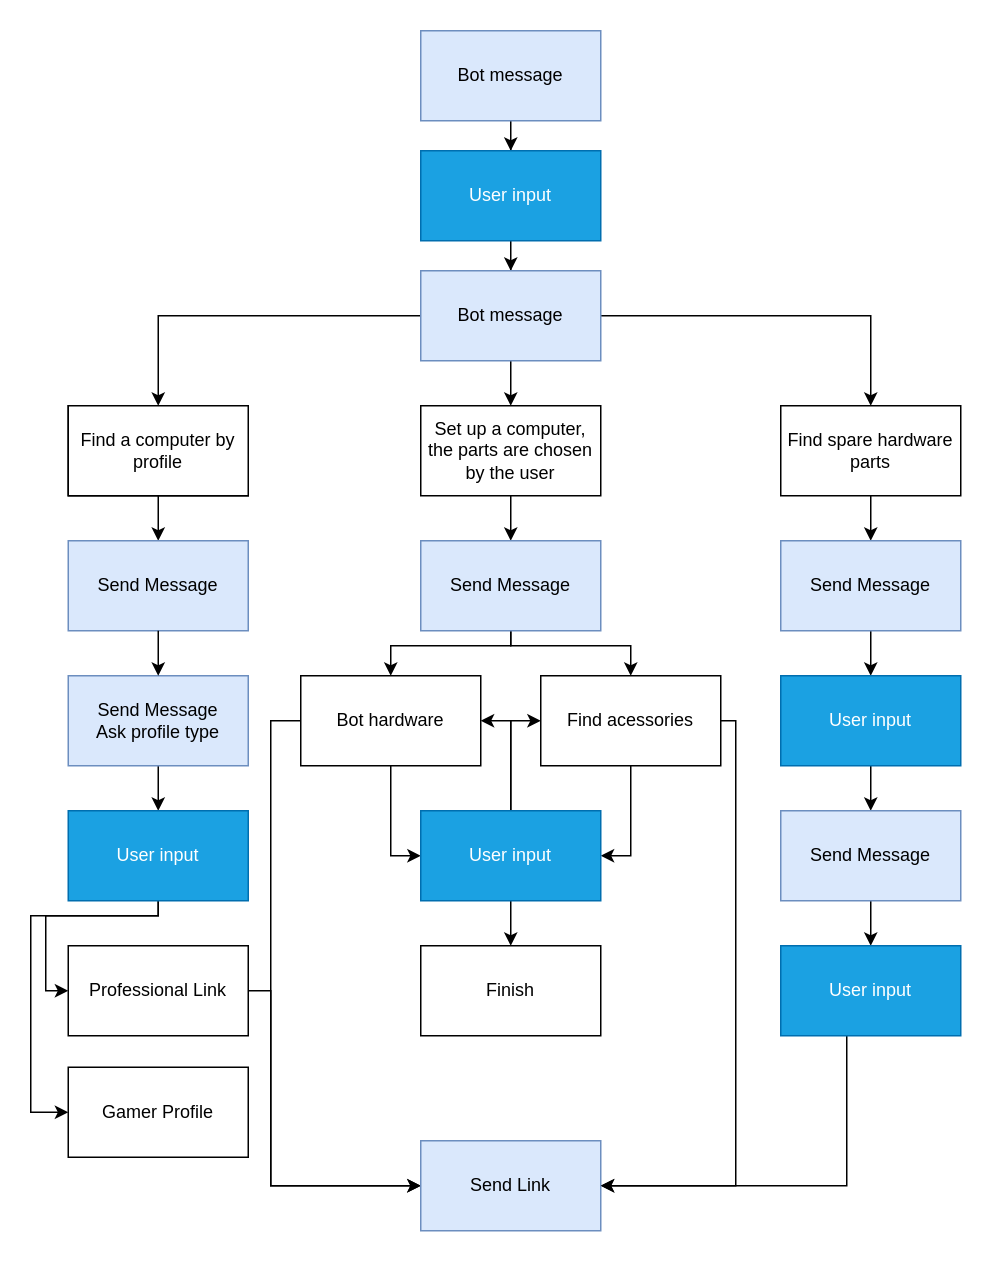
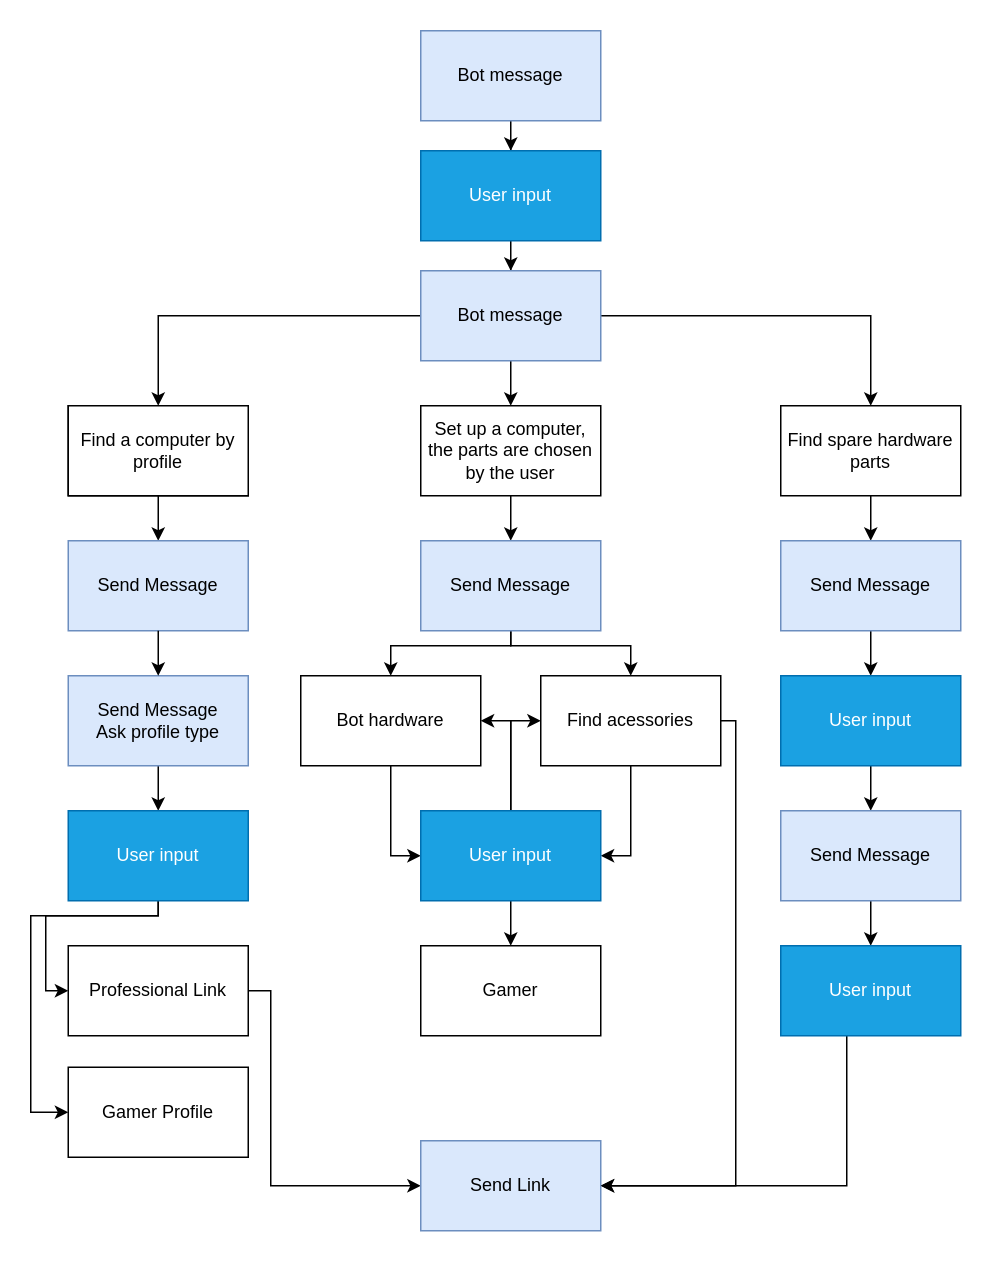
(271, 840) -> none
(511, 991) -> (511, 991)
